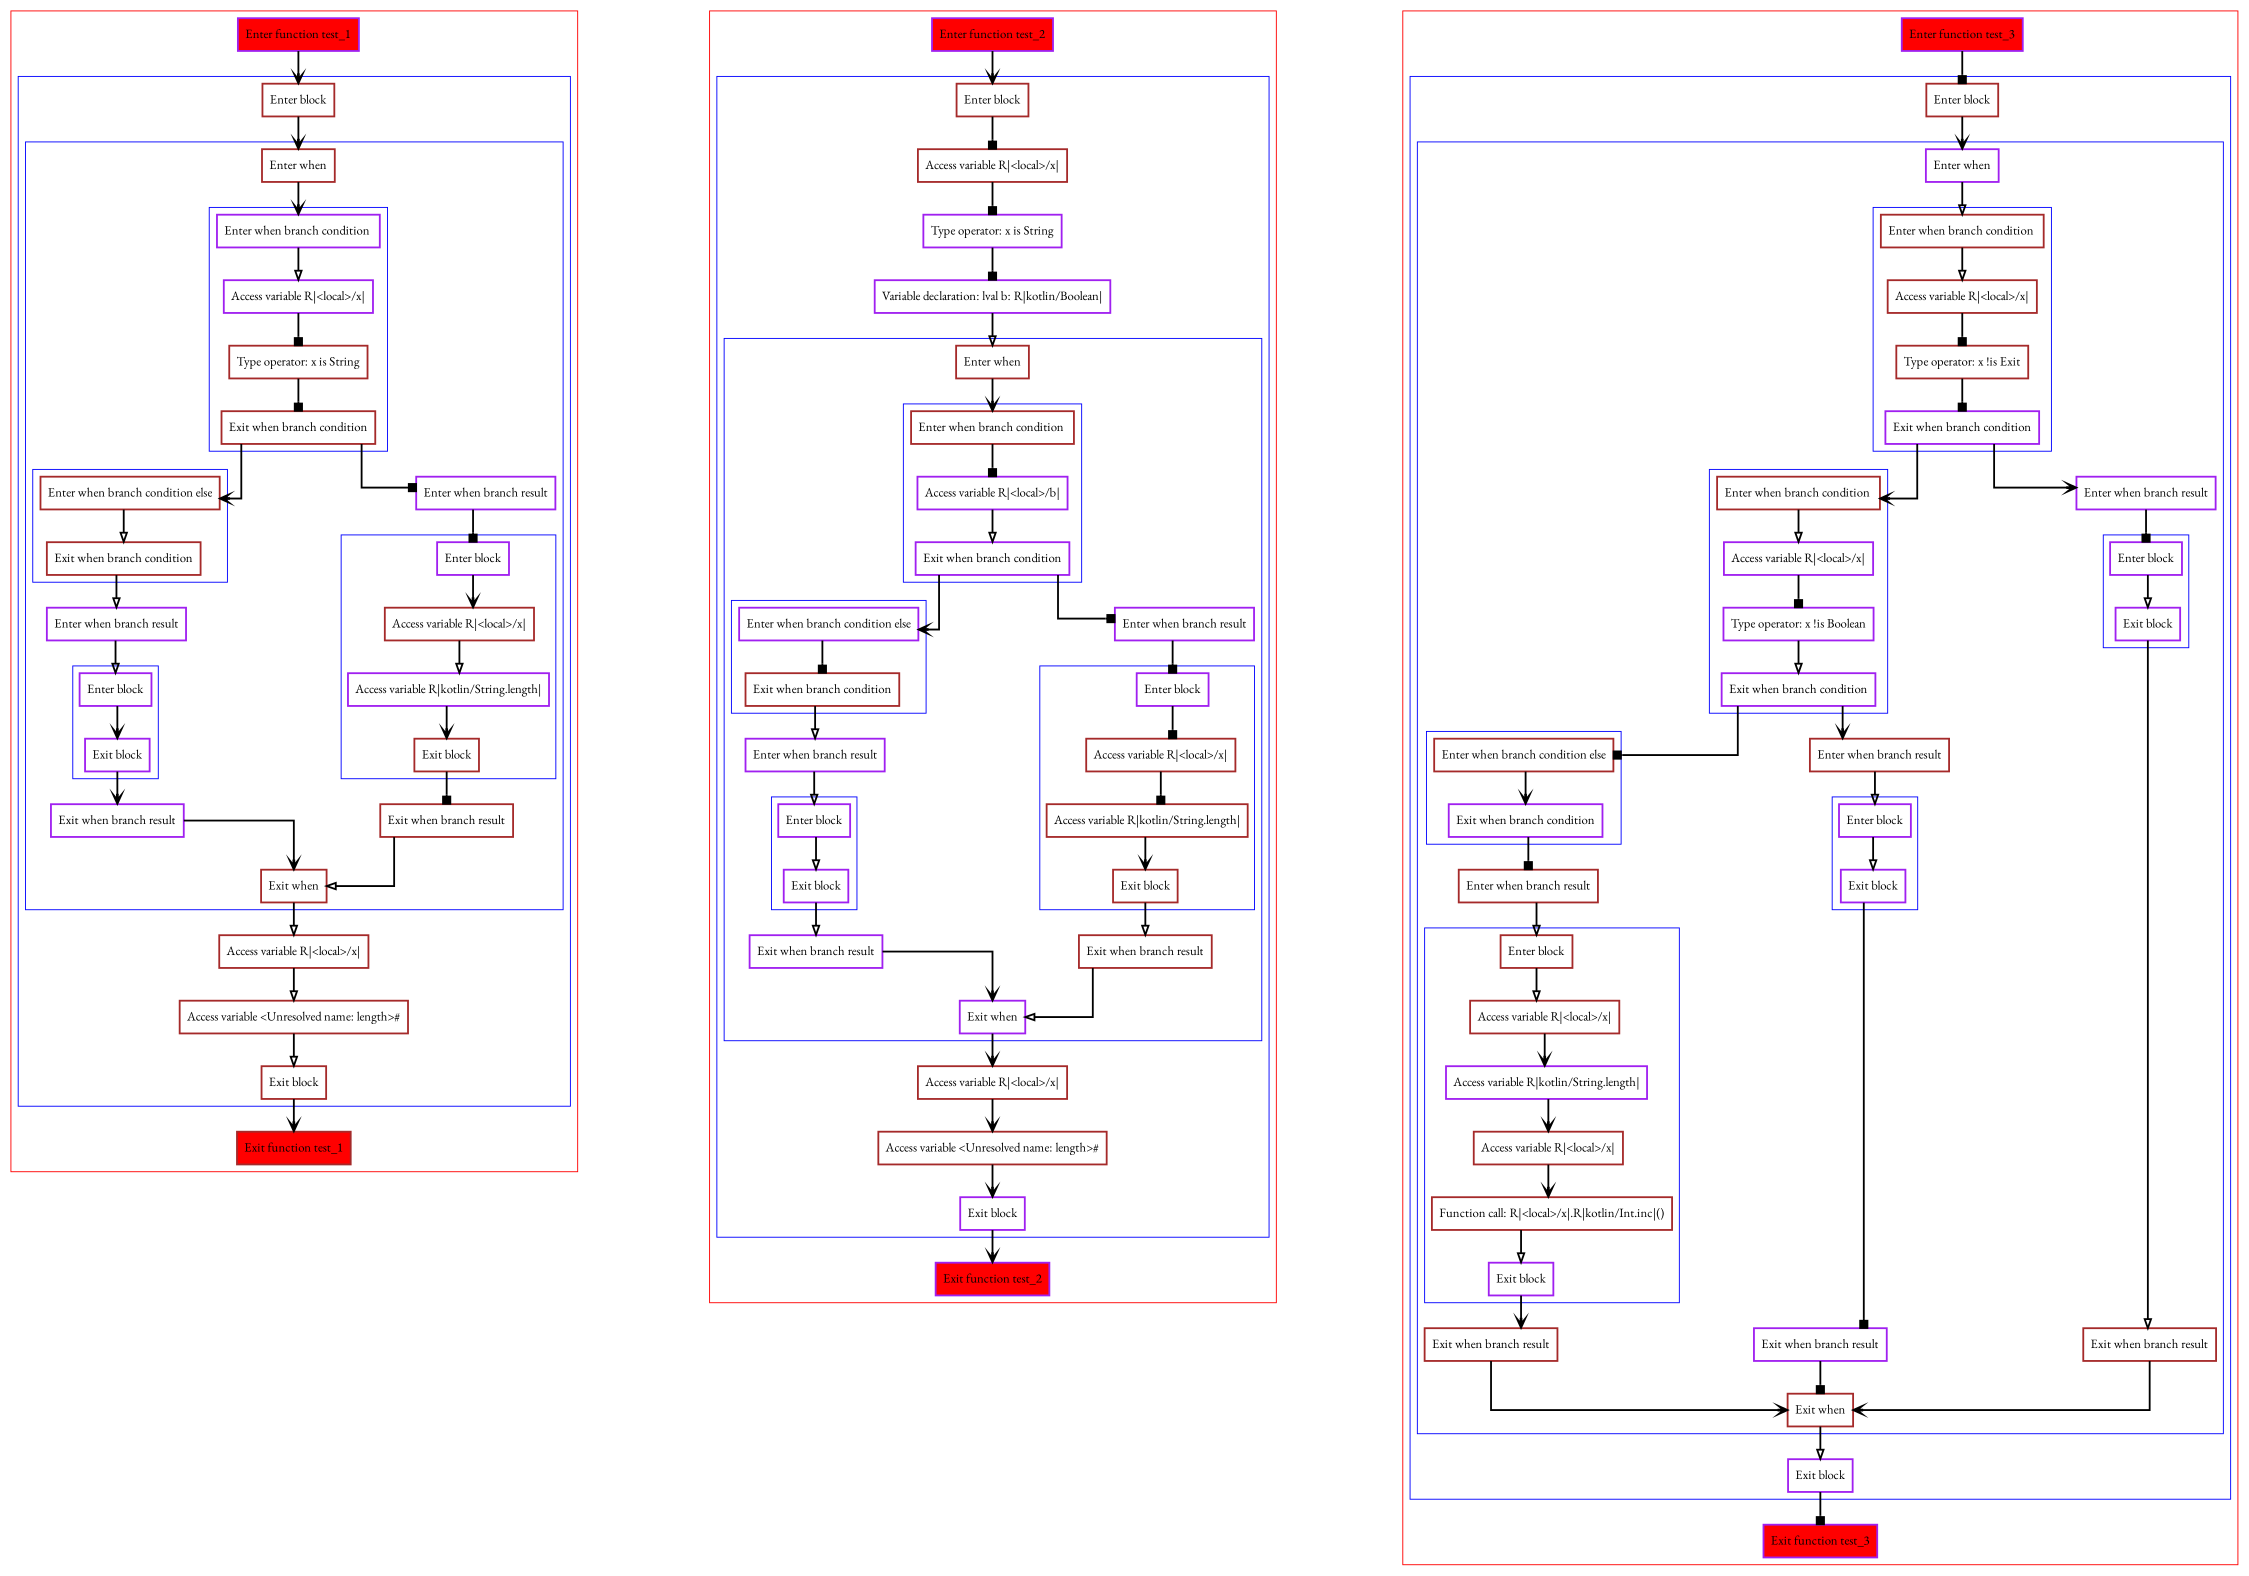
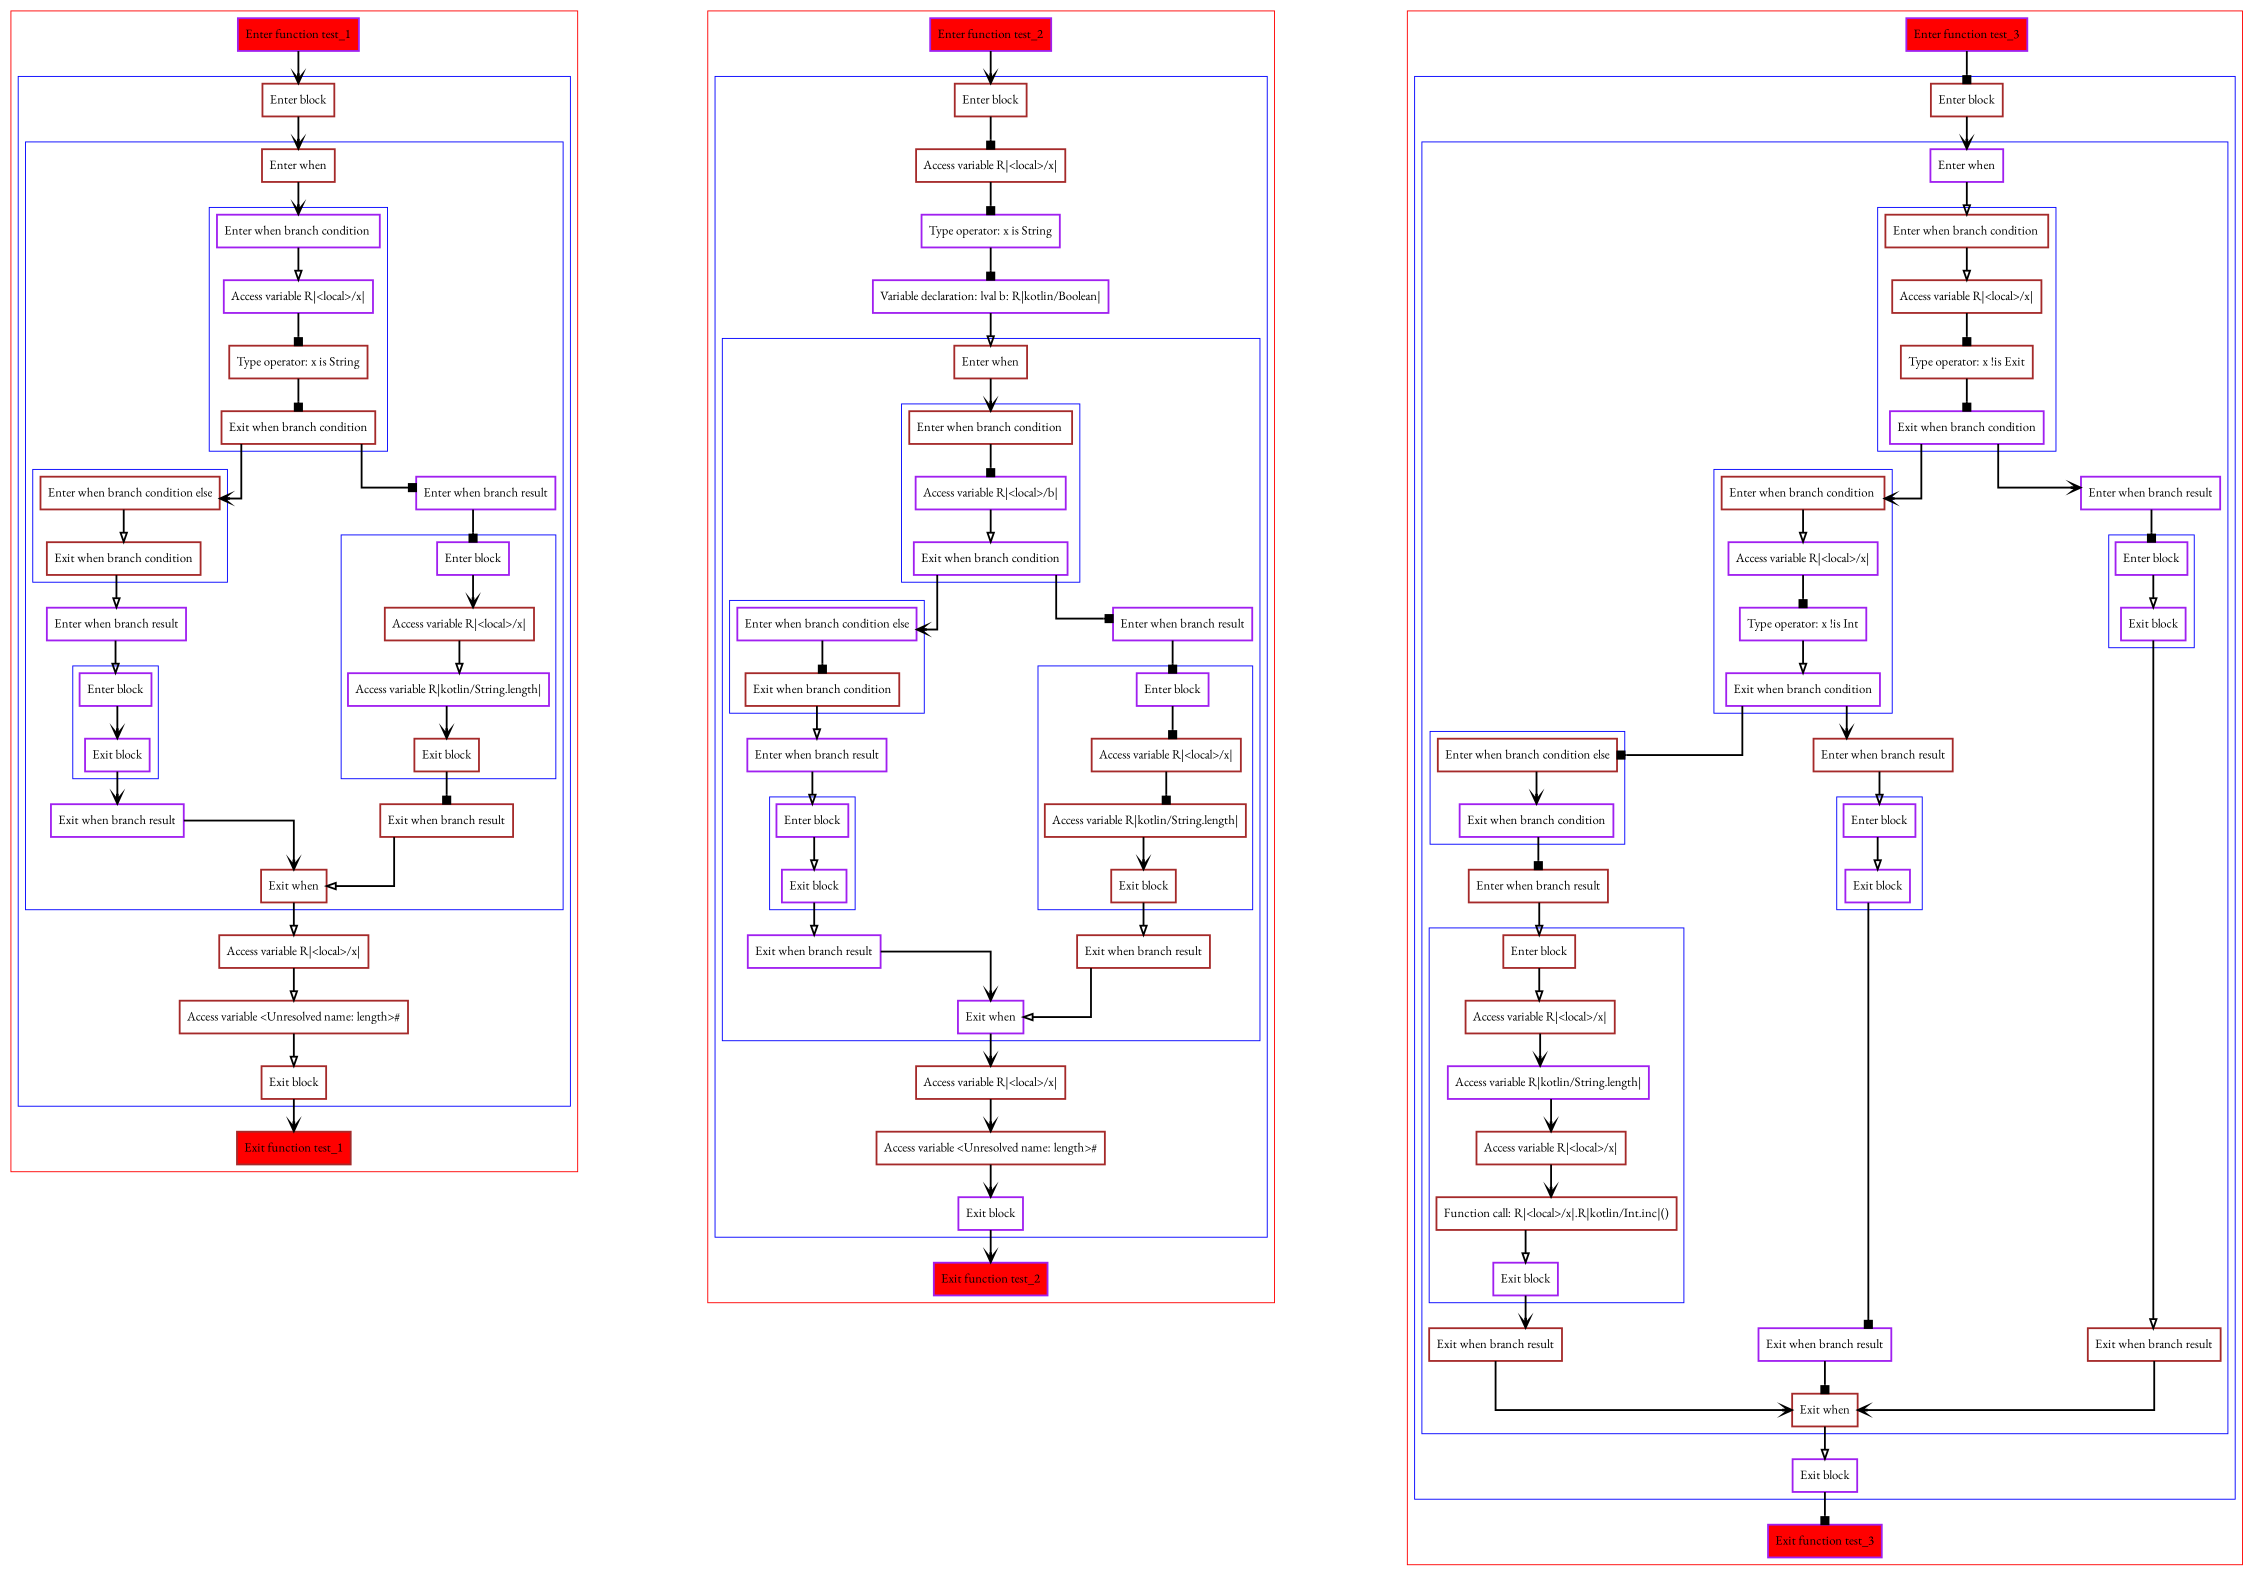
(1799, 624) -> (1803, 624)
